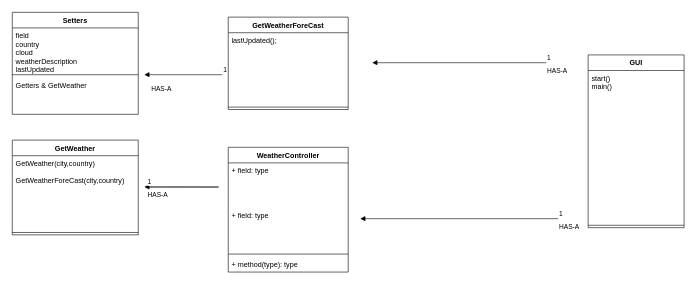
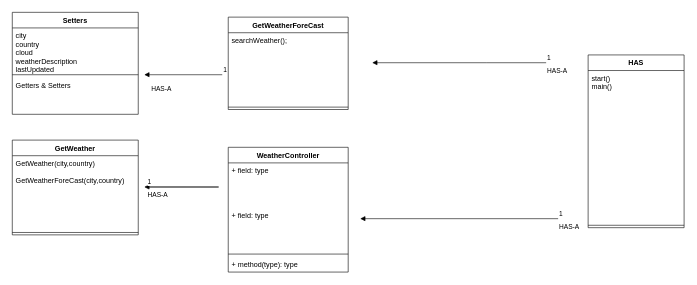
(24, 36) -> (23, 36)
(258, 41) -> (263, 41)
(636, 63) -> (636, 63)
(54, 85) -> (48, 85)
